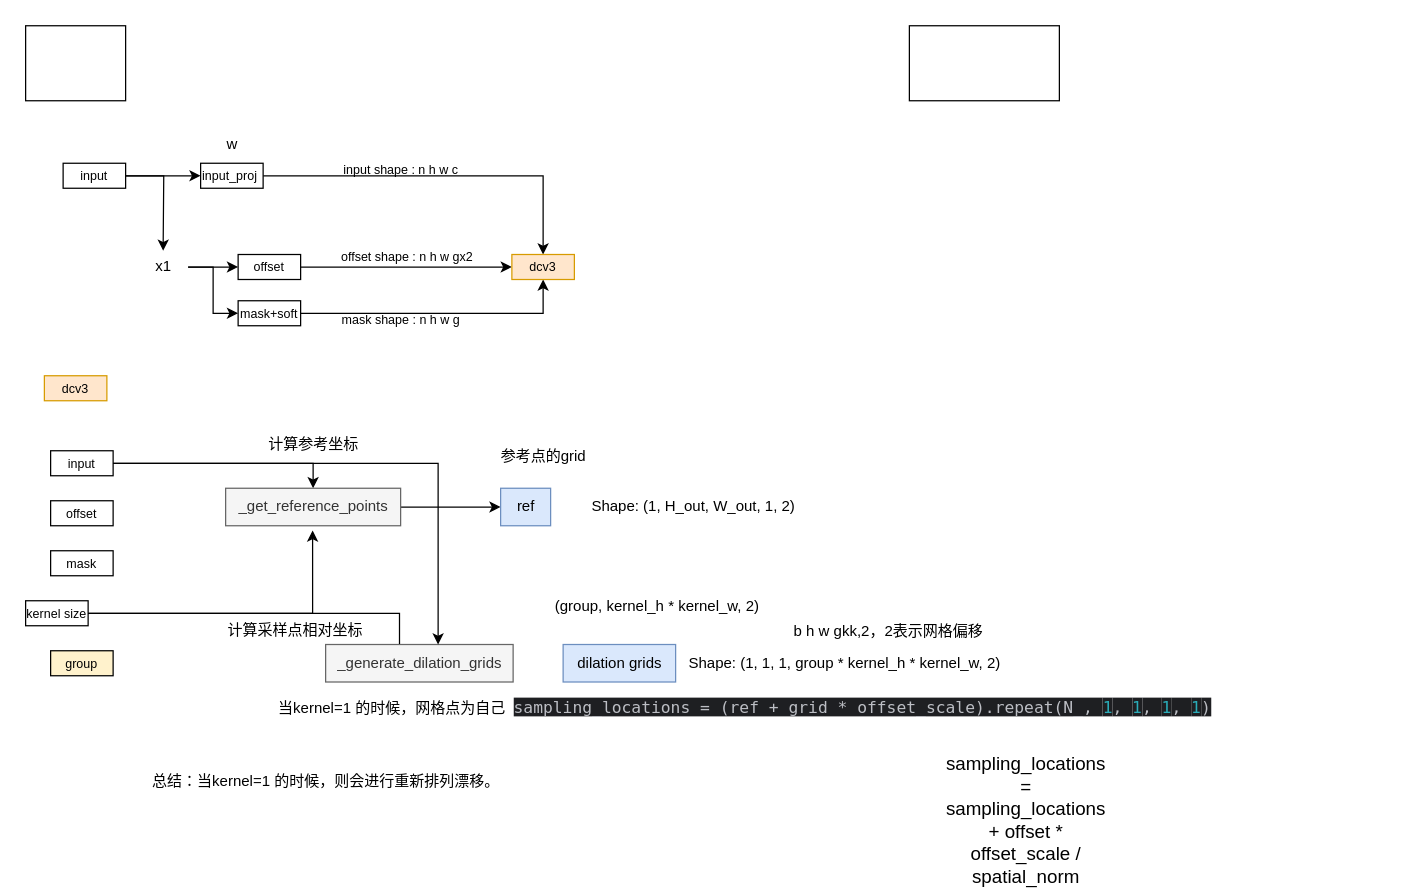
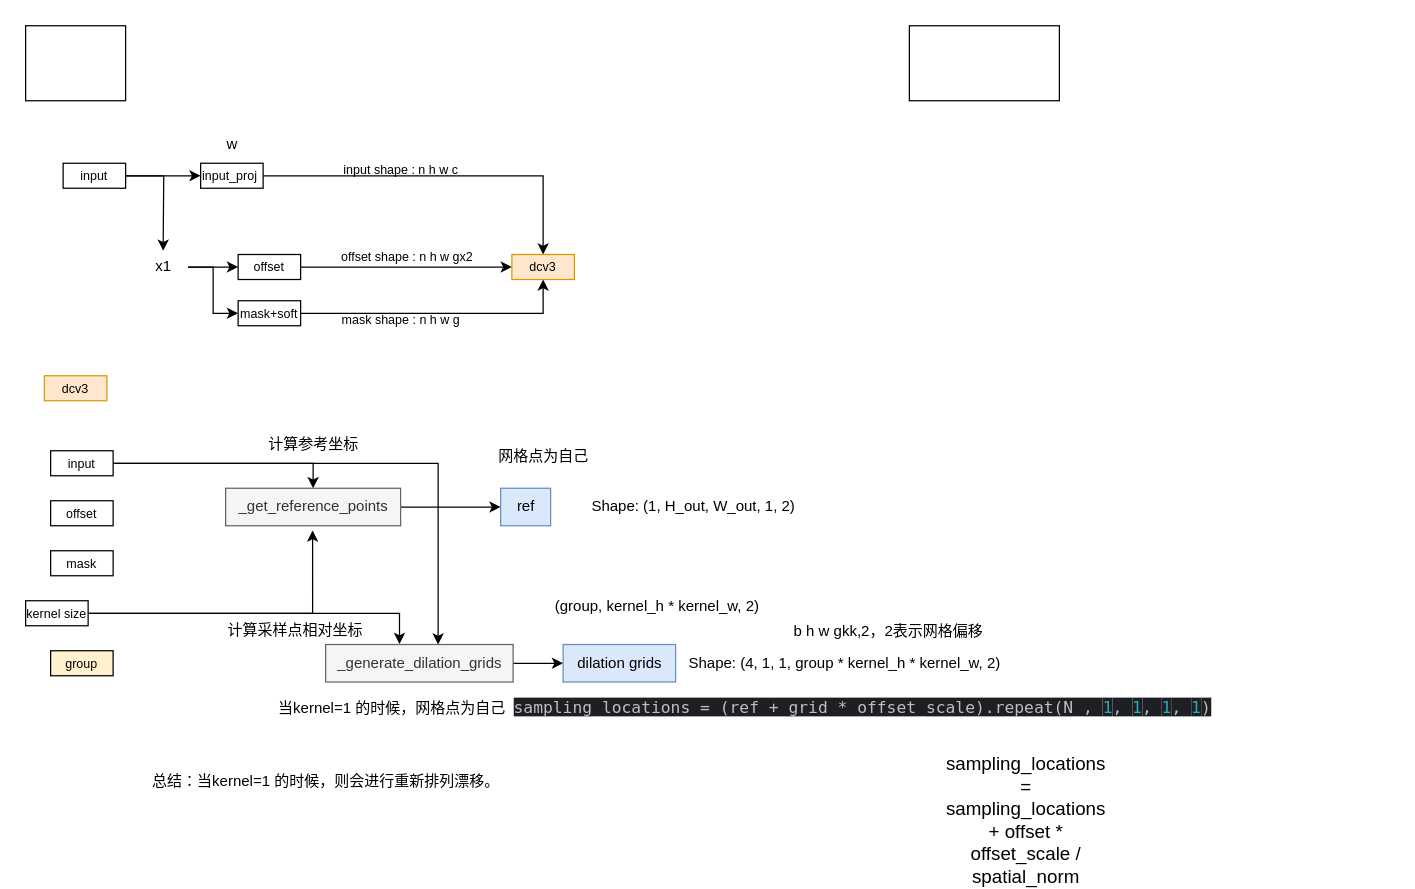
(544, 457) -> (544, 457)
(400, 637) -> (400, 634)
none -> (534, 663)
(845, 663) -> (845, 663)
